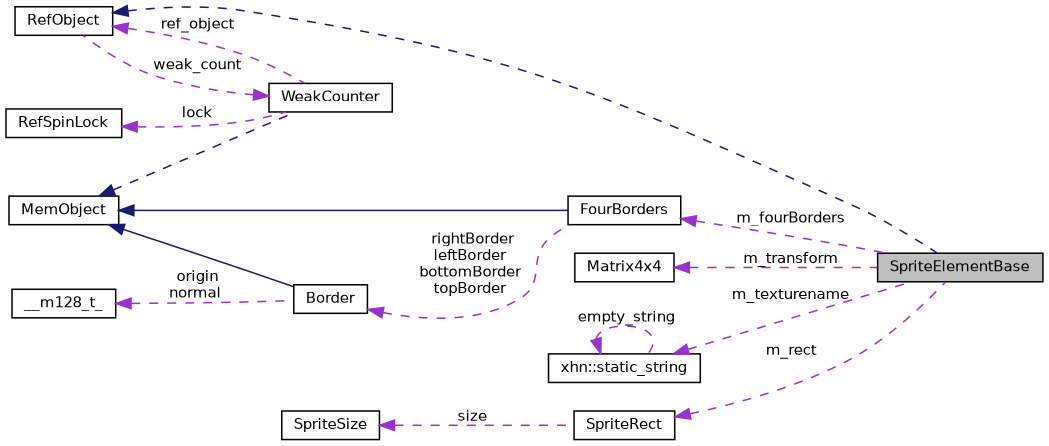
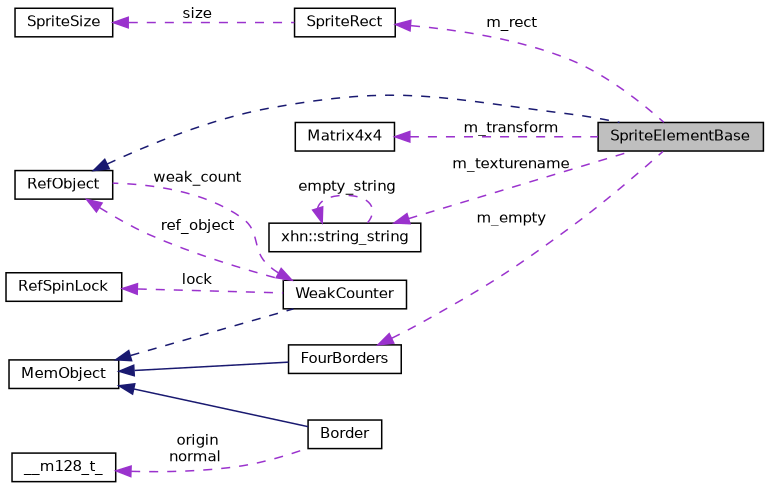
(789, 219) -> (509, 219)
(499, 308) -> none
(624, 368) -> (345, 237)
